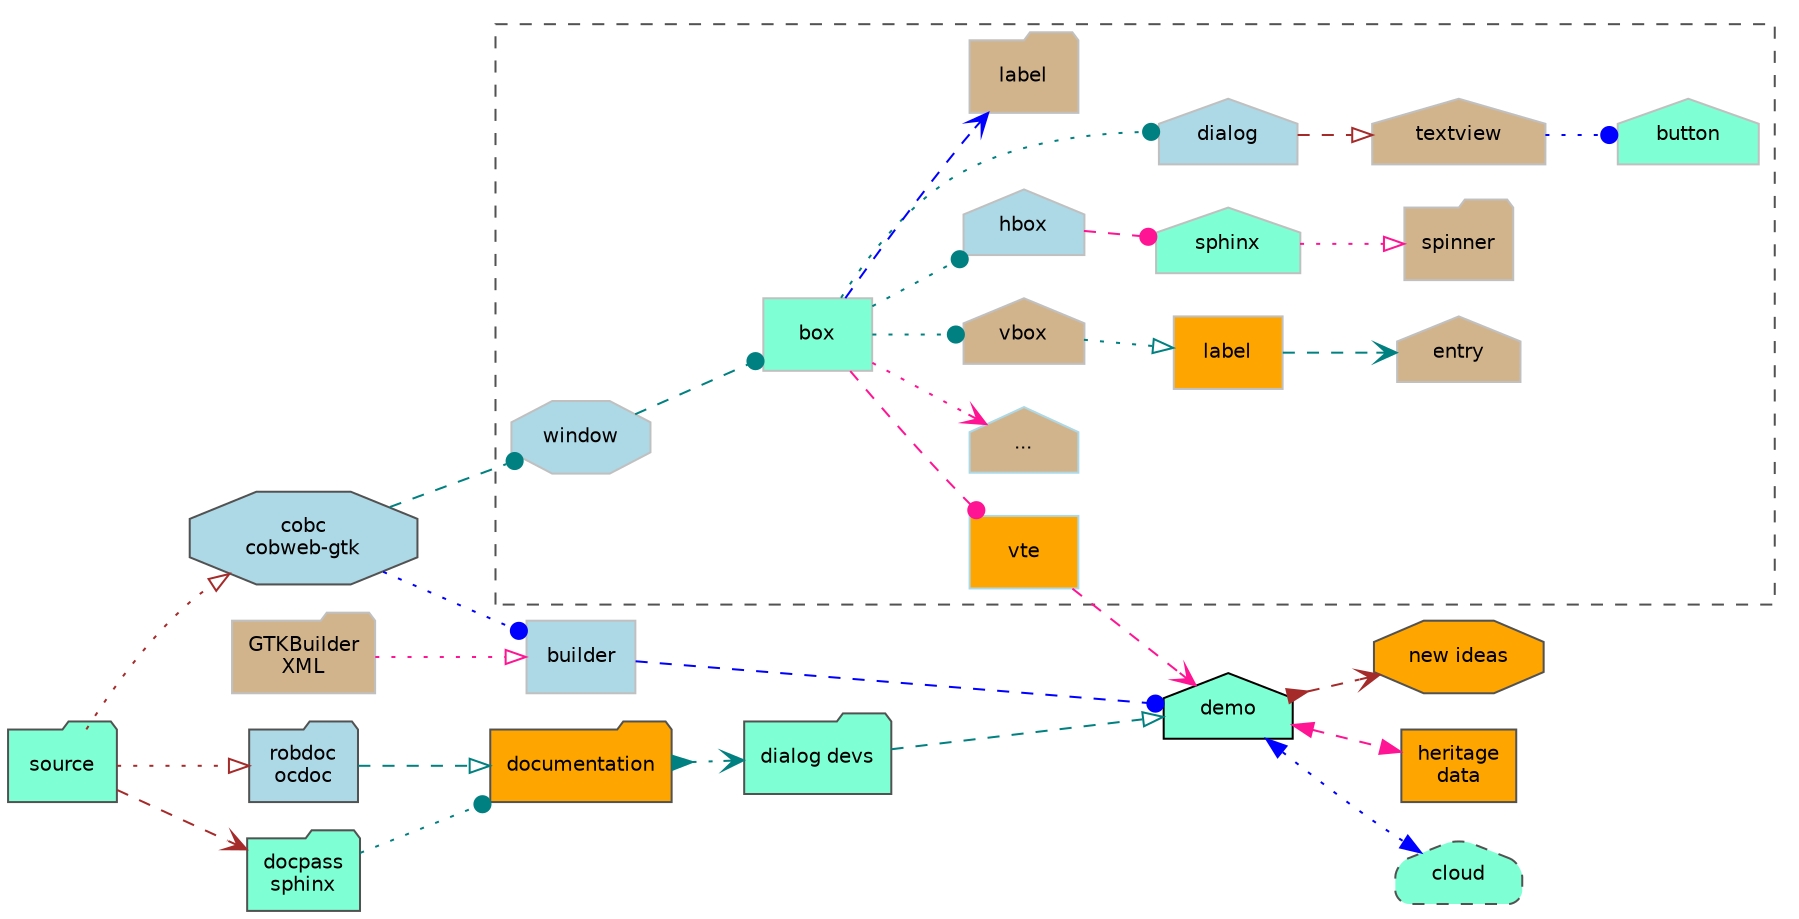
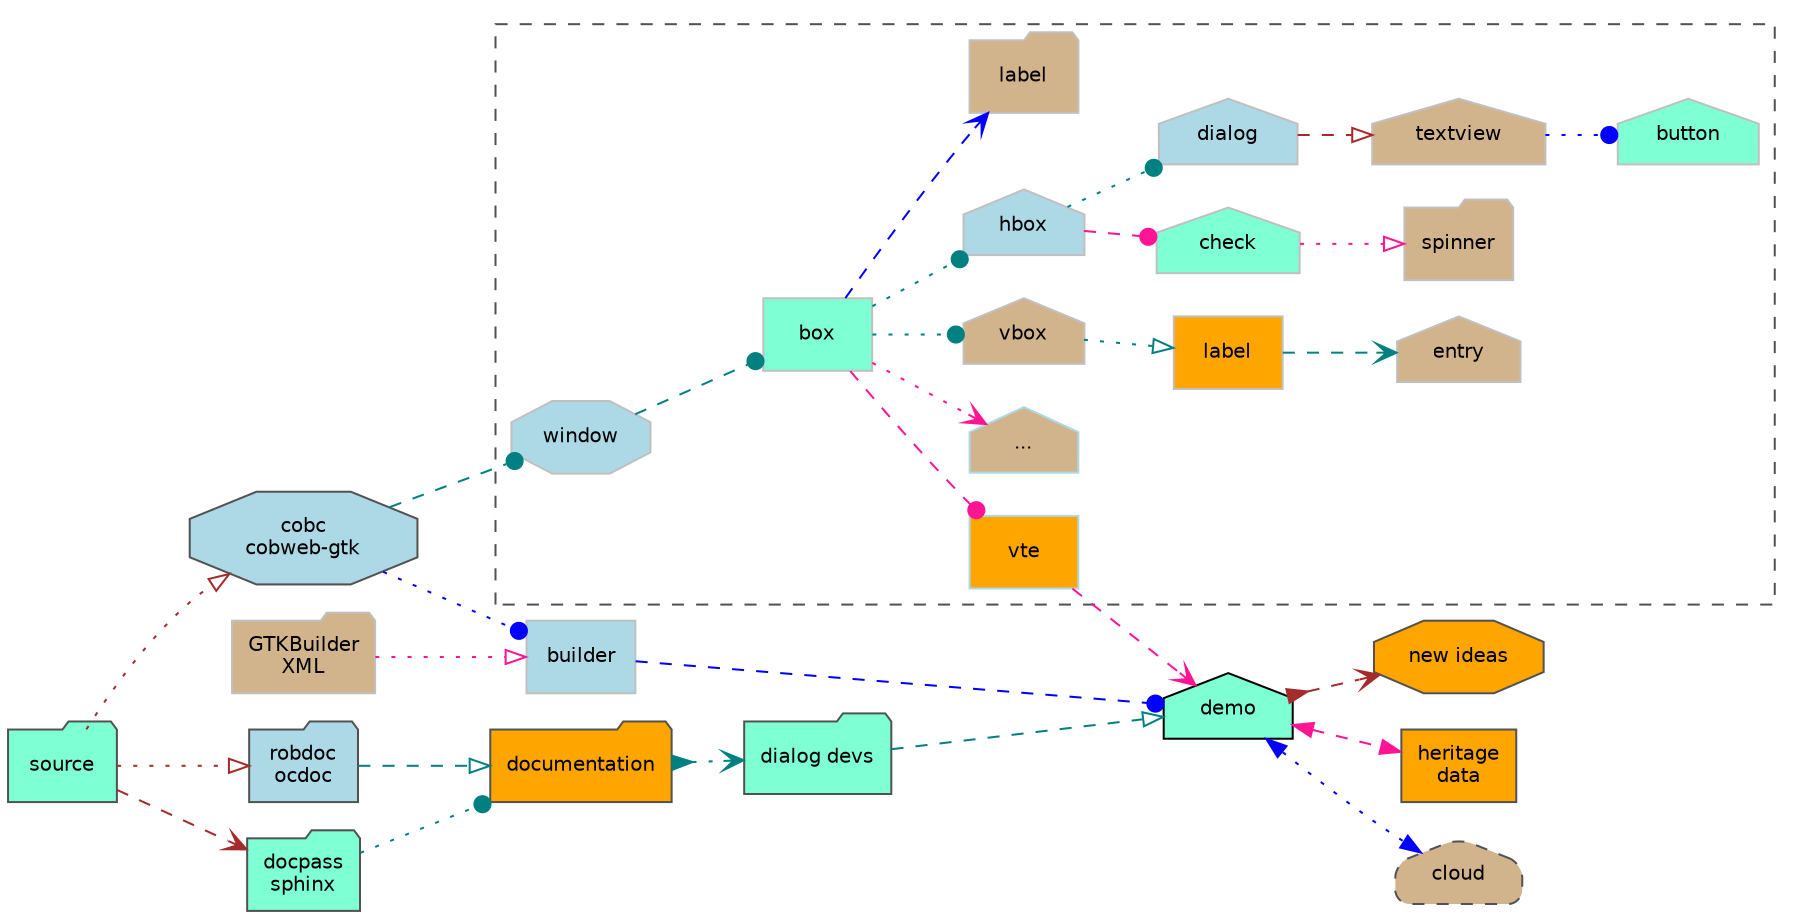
(967, 170) -> (1107, 189)
(1228, 244) -> (1228, 244)
(1459, 875) -> (1459, 875)
